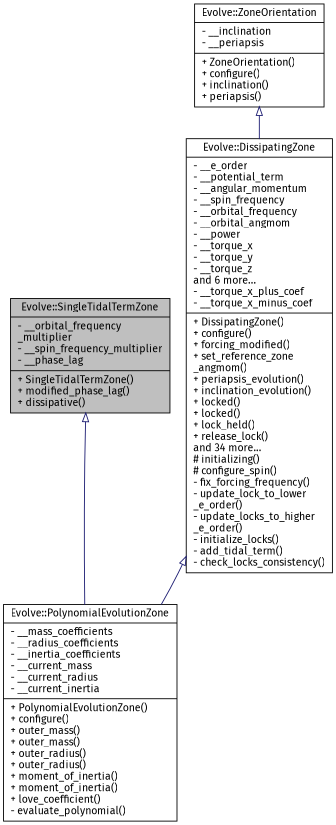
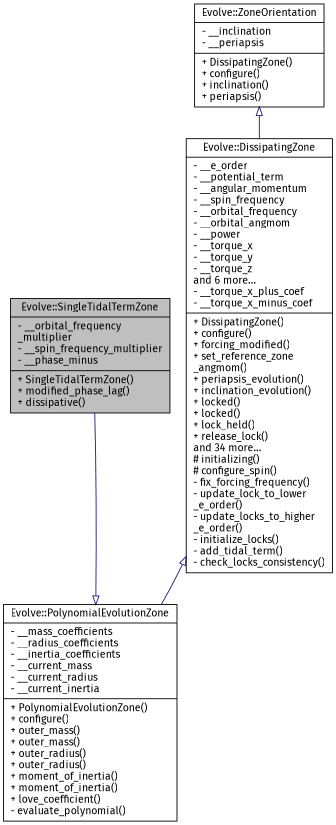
(248, 63) -> (247, 63)
(51, 361) -> (58, 361)
(84, 513) -> (96, 504)
